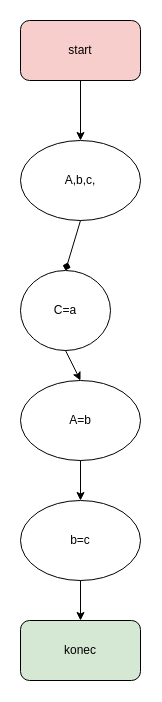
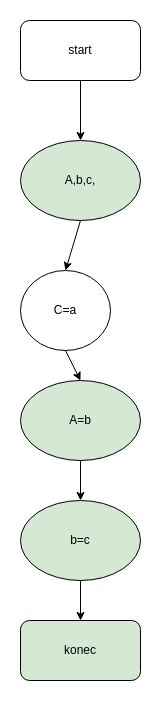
(81, 51) -> (81, 51)
(81, 181) -> (81, 181)
(68, 262) -> (68, 262)
(81, 421) -> (81, 421)
(81, 541) -> (81, 541)
